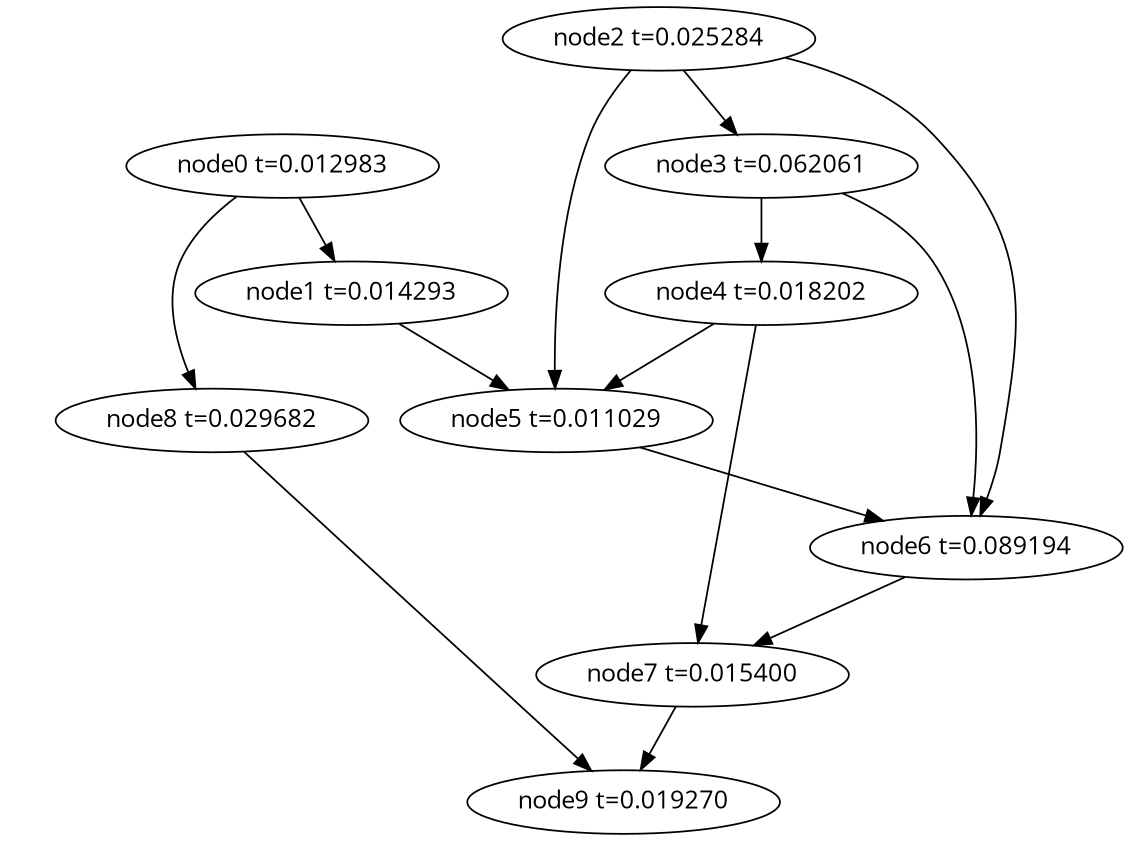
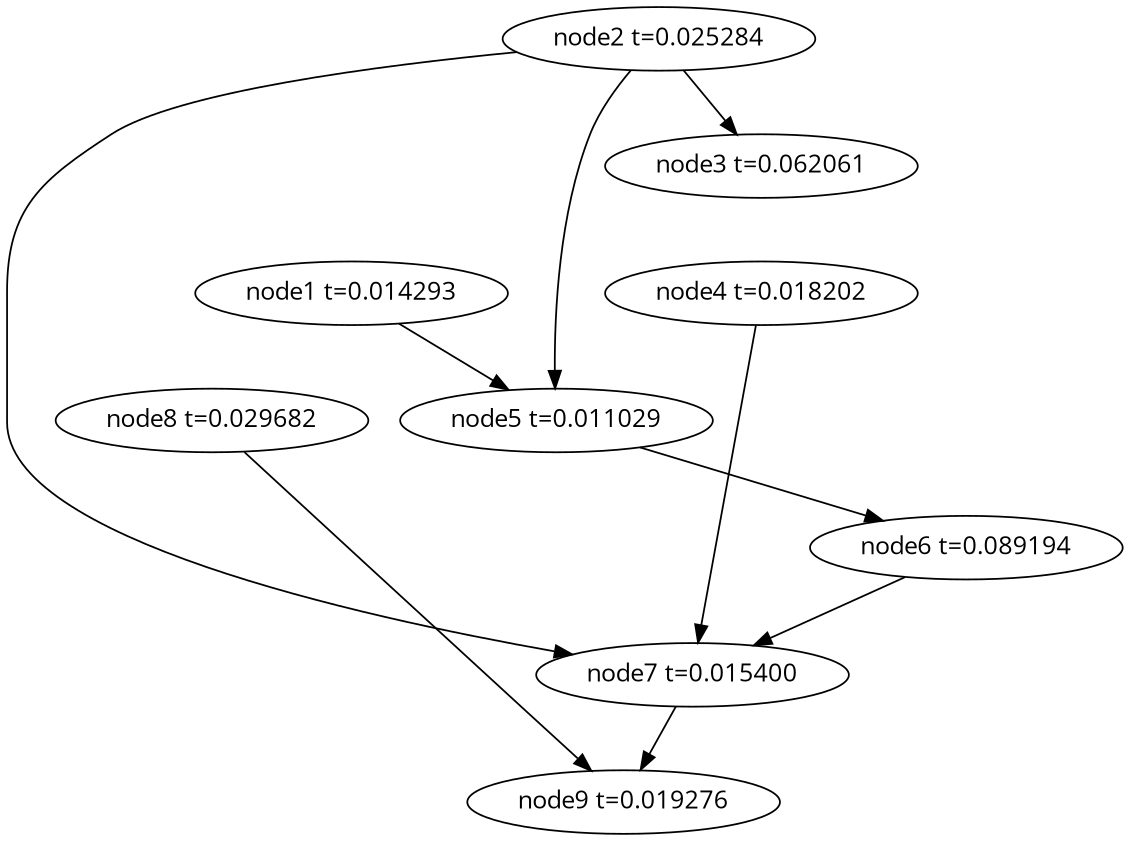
(283, 166) -> none
(761, 221) -> none
(996, 225) -> (7, 357)
(960, 320) -> none
(667, 352) -> none
(624, 802) -> (624, 802)
